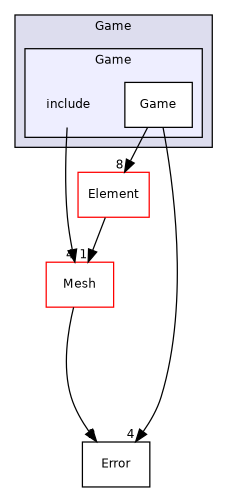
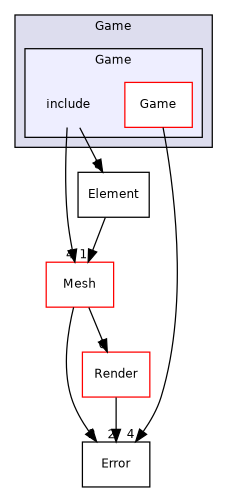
(159, 105) -> (159, 105)
(139, 144) -> (88, 144)
(114, 195) -> (114, 195)
none -> (116, 375)
